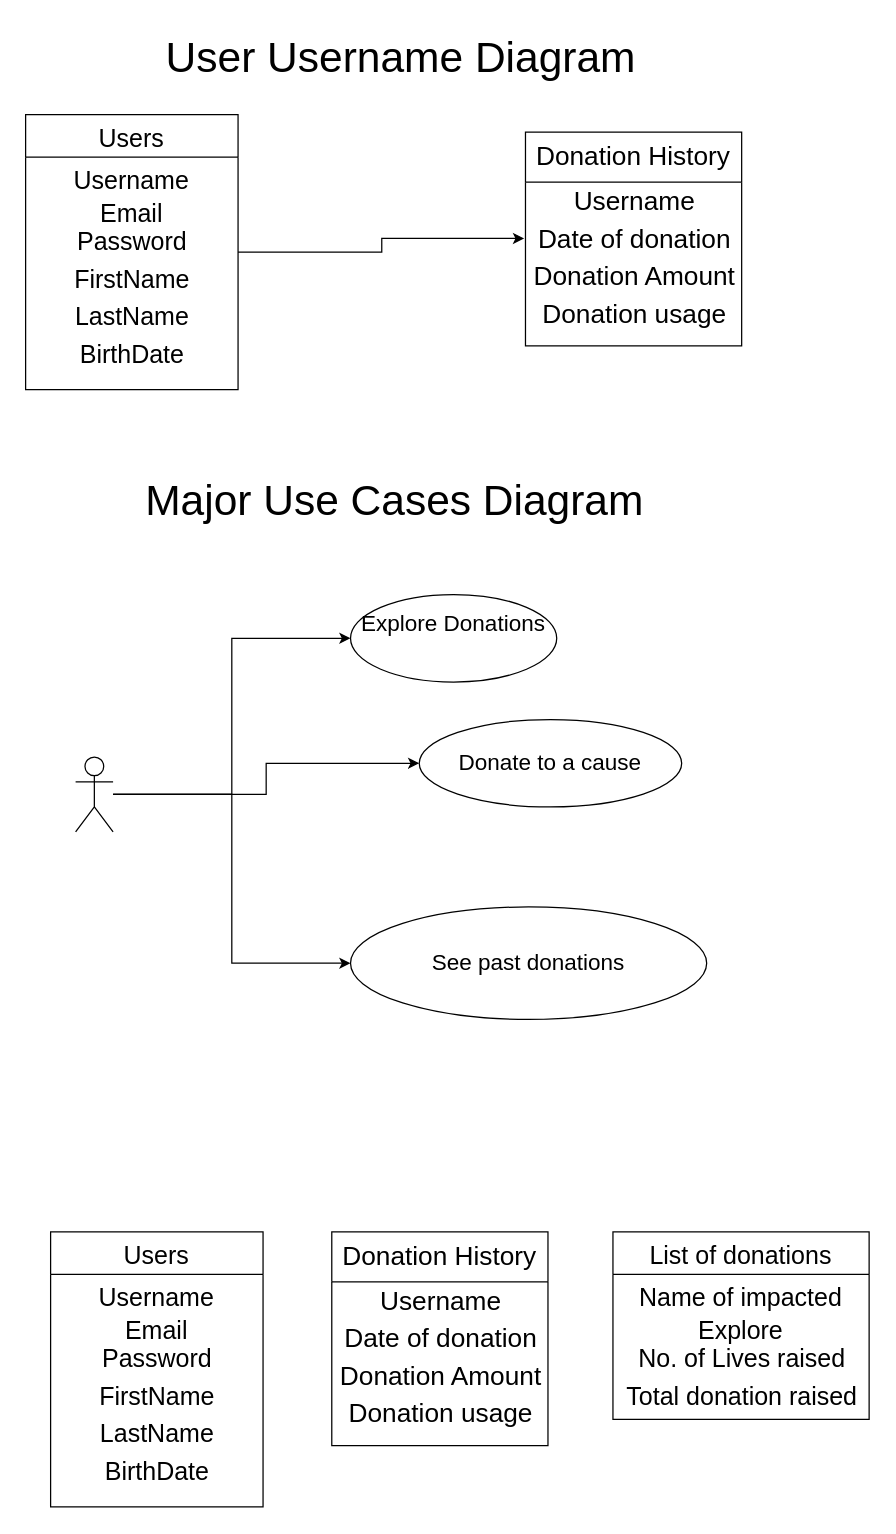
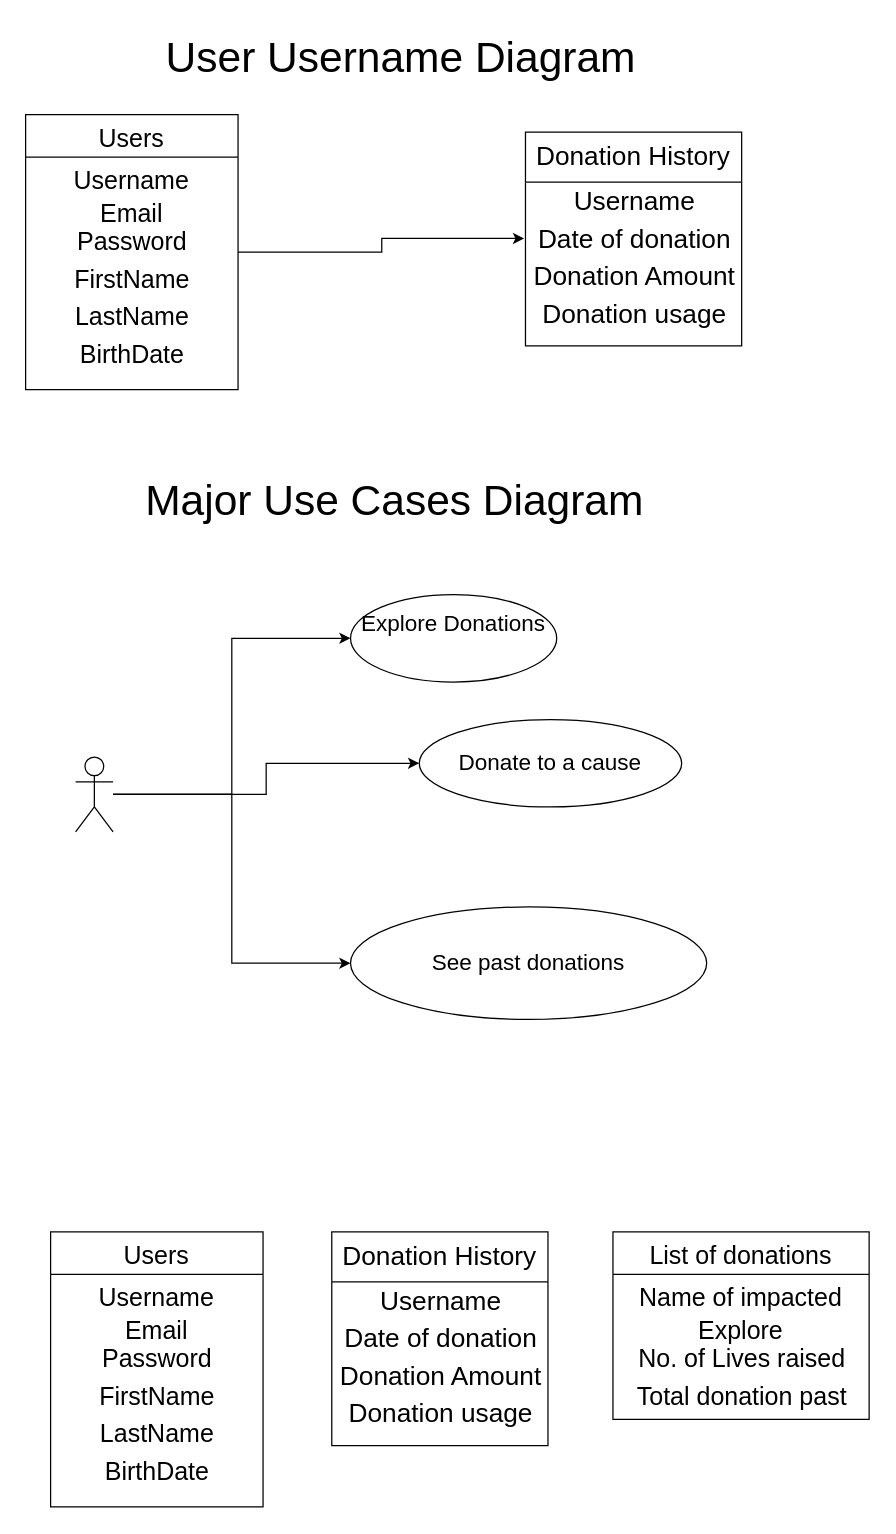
(743, 1396) -> (743, 1396)
